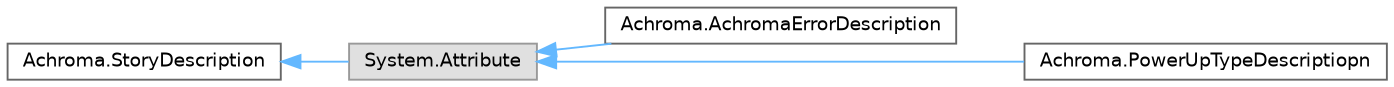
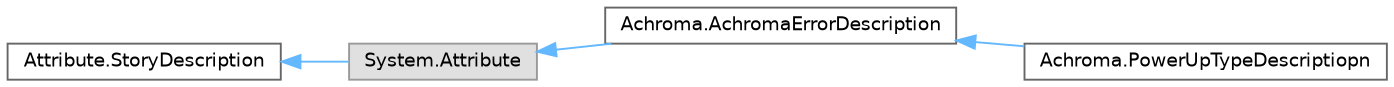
(144, 62) -> (144, 62)
(790, 62) -> (1000, 44)
